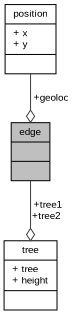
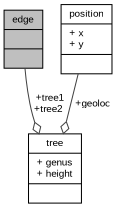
(31, 92) -> (72, 98)
(25, 269) -> (55, 162)
